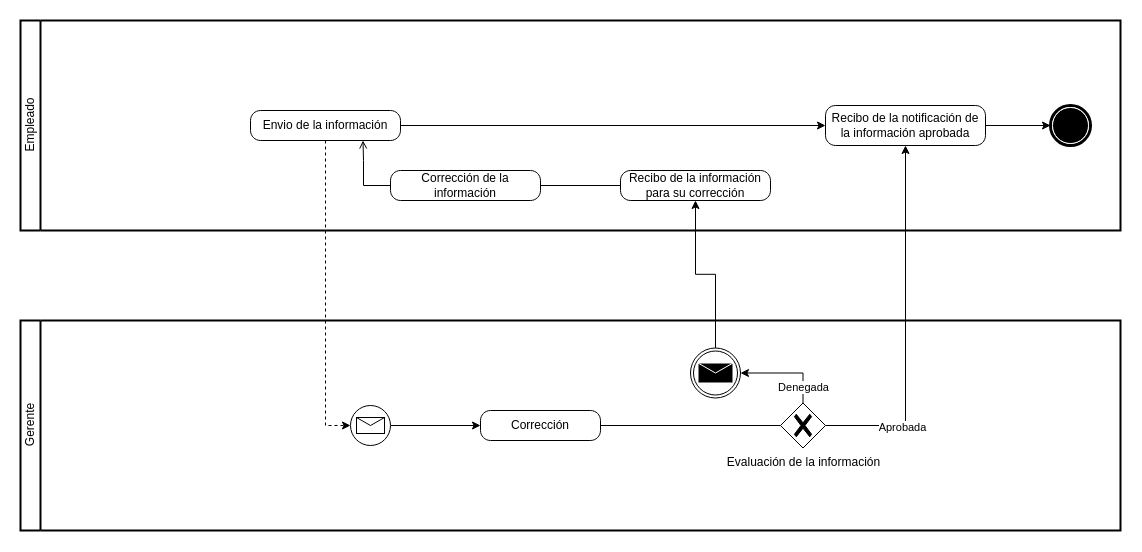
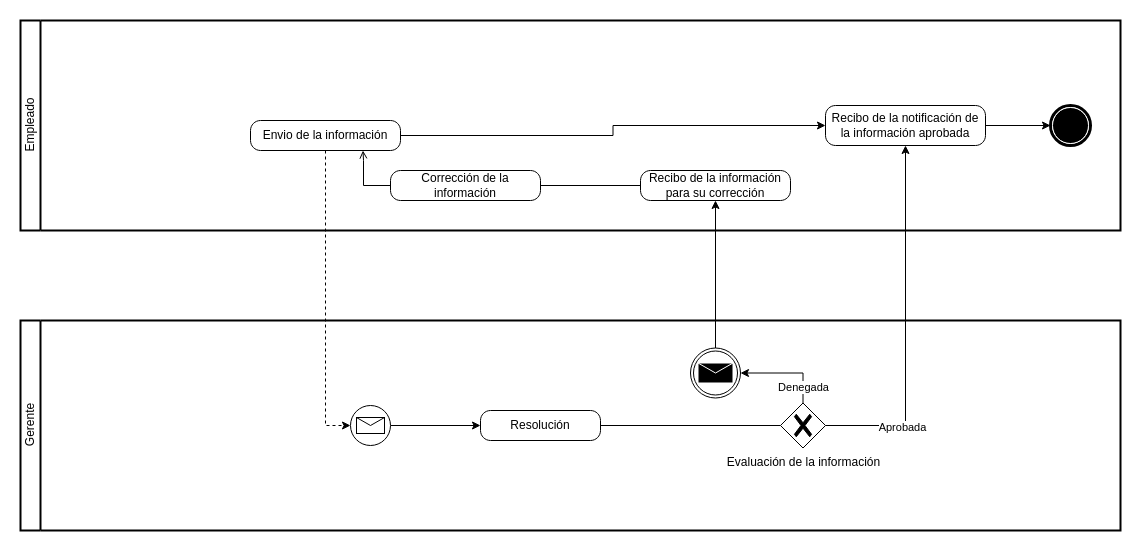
(326, 126) -> (326, 136)
(696, 186) -> (716, 186)
(541, 426) -> (541, 426)
